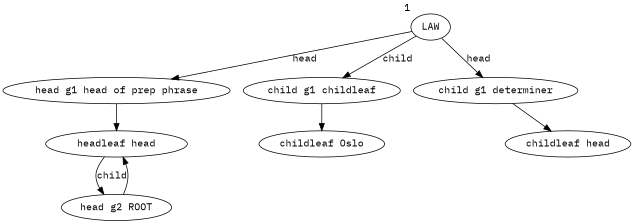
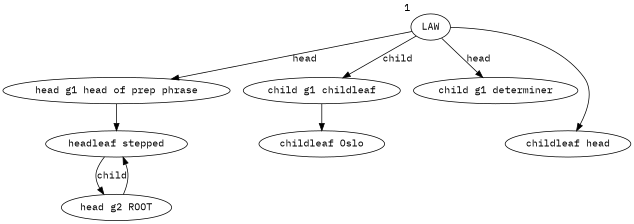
(529, 115) -> (546, 47)
(117, 144) -> (117, 144)
